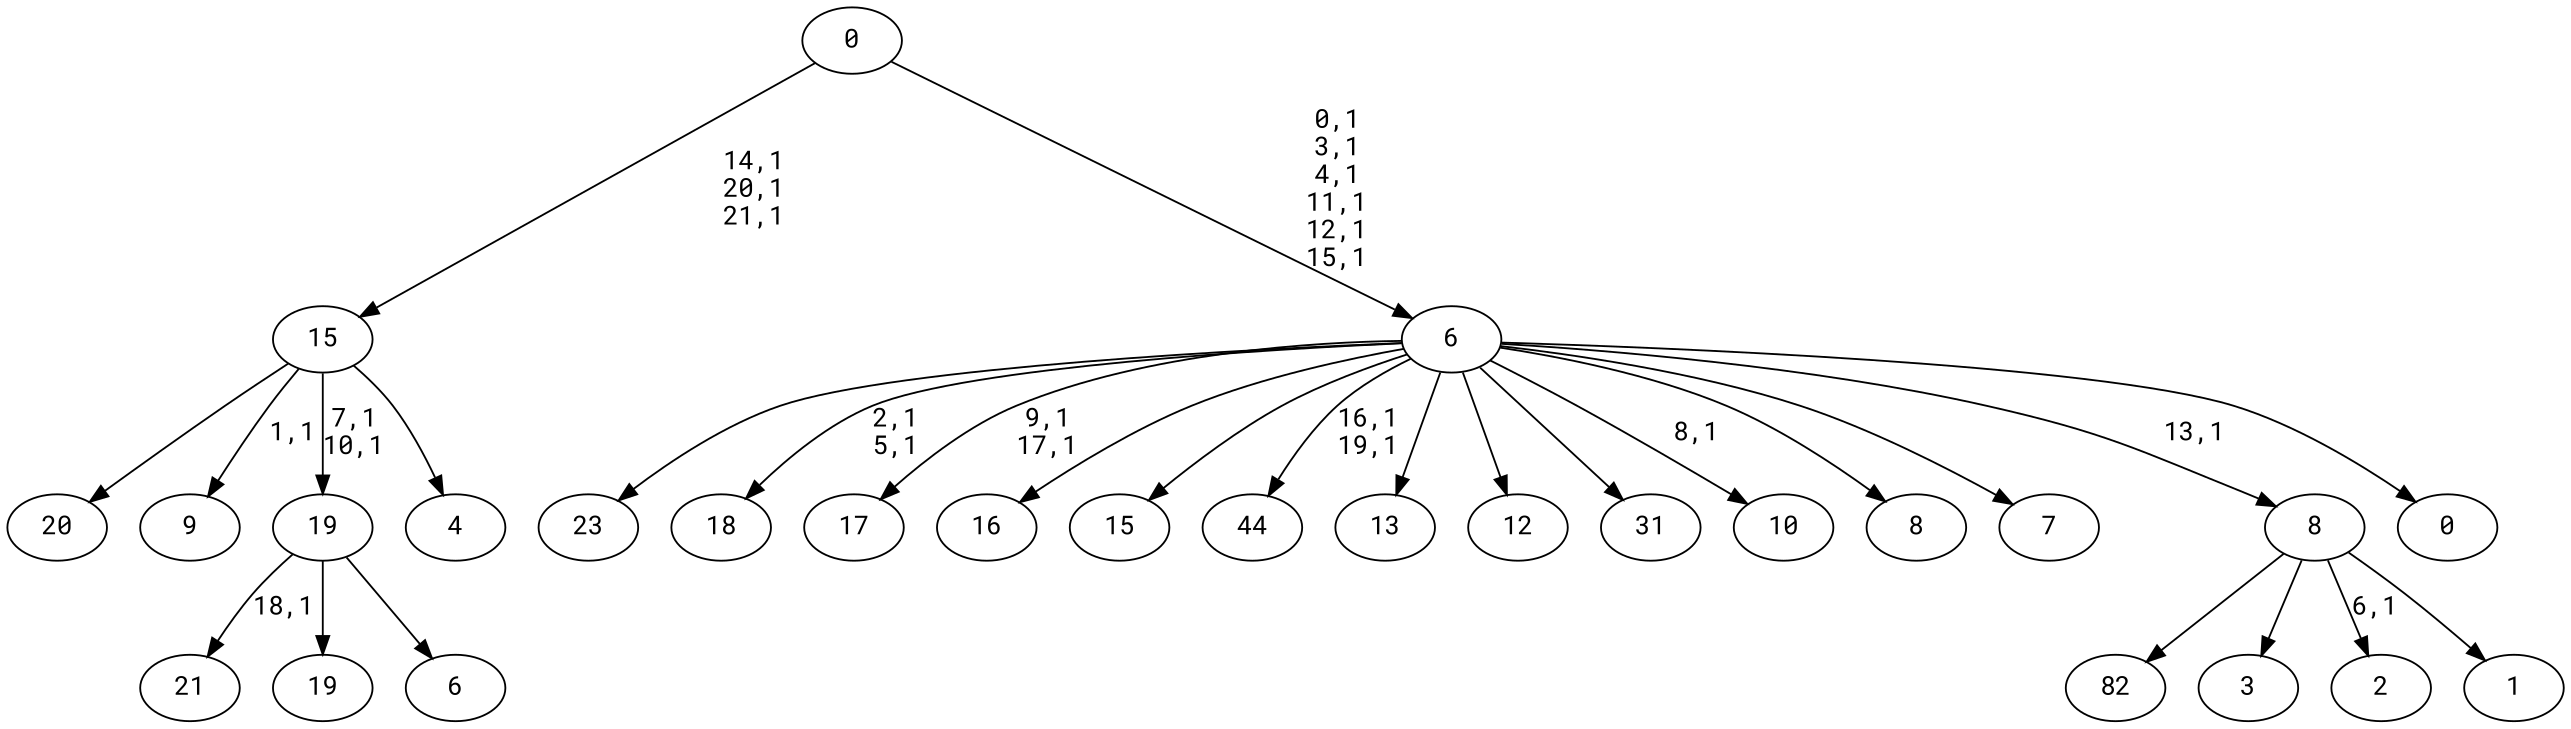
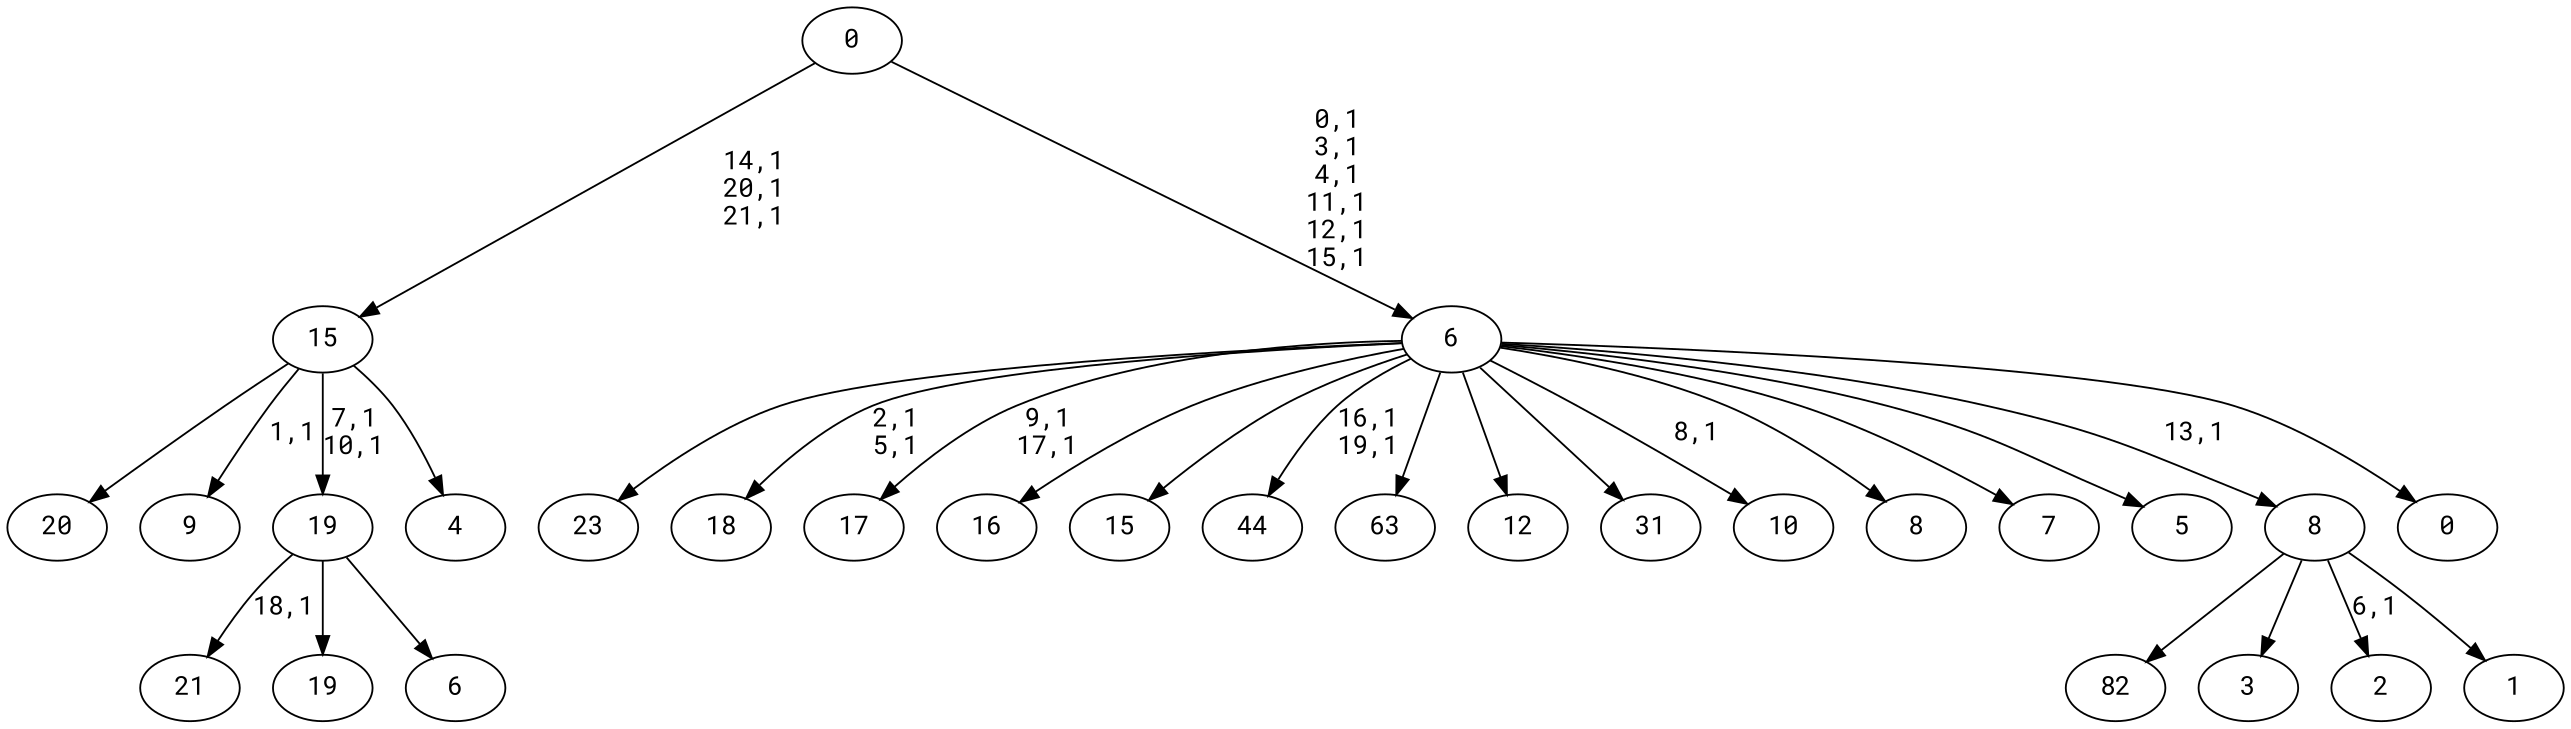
(1385, 528) -> (1385, 528)
none -> (2182, 528)
